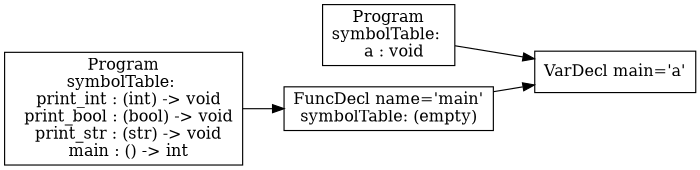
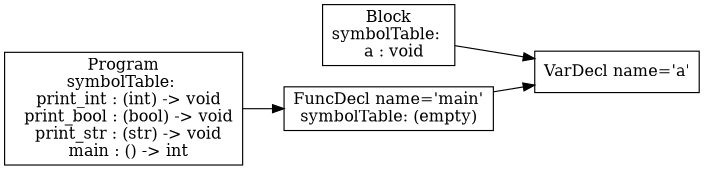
(389, 35) -> (389, 35)
(615, 72) -> (617, 72)
